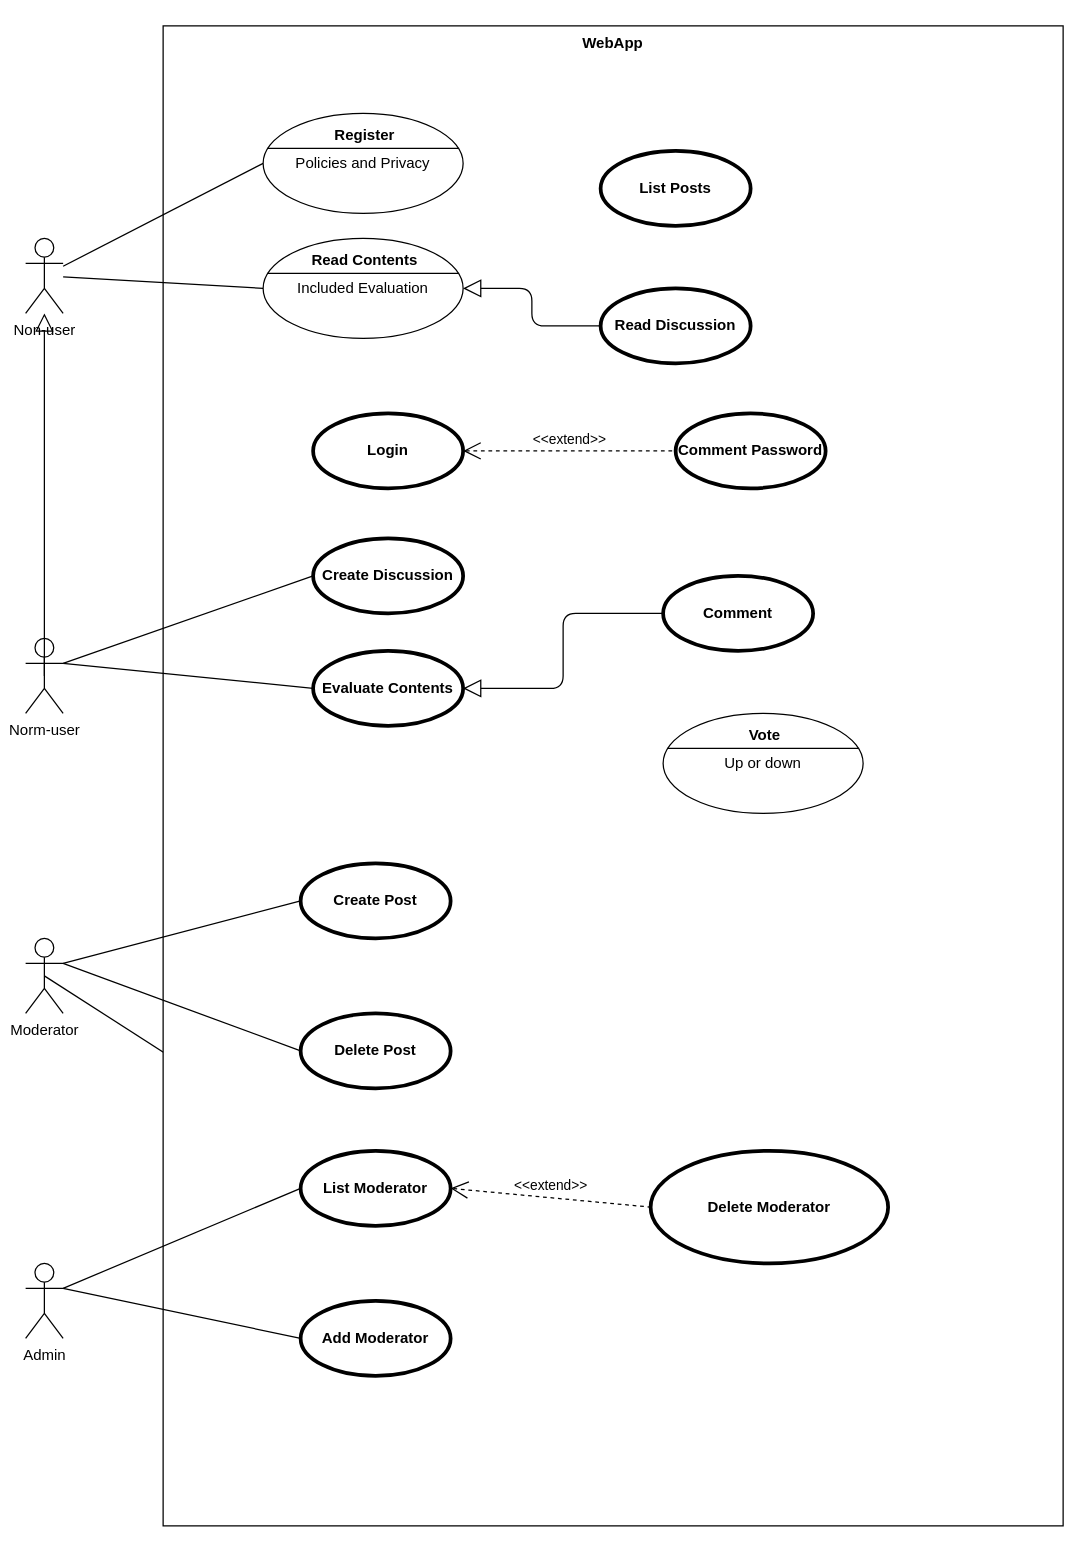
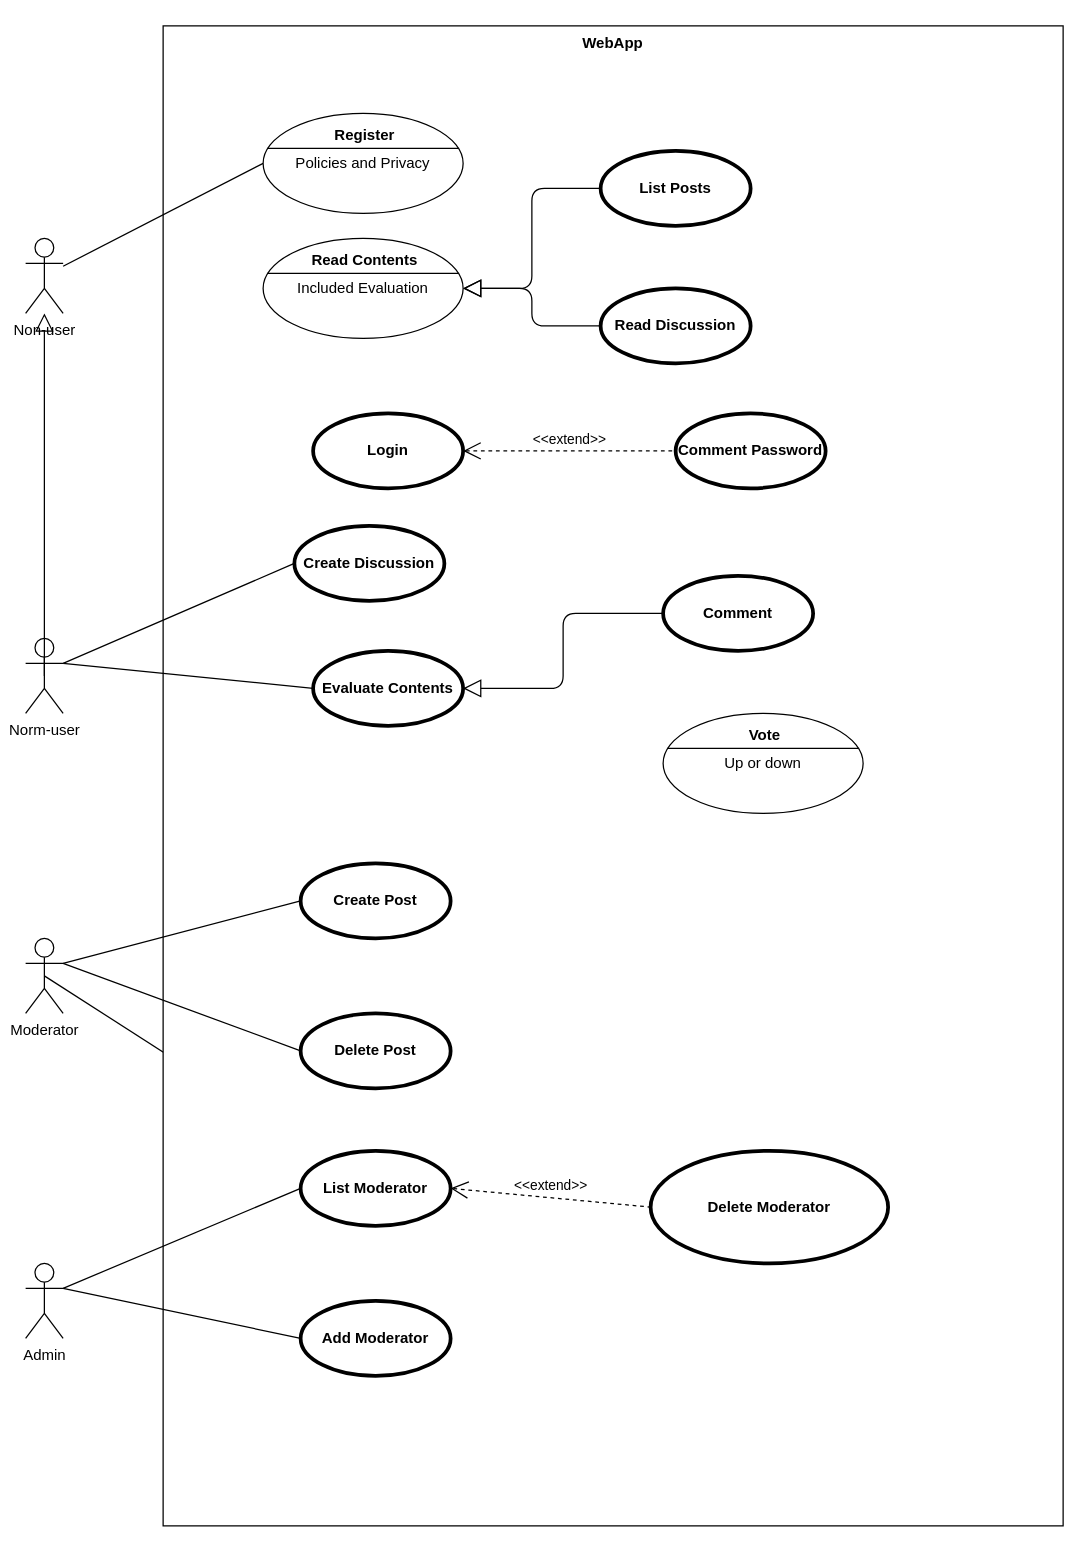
none -> (532, 208)
(163, 282) -> none
(388, 576) -> (369, 563)
